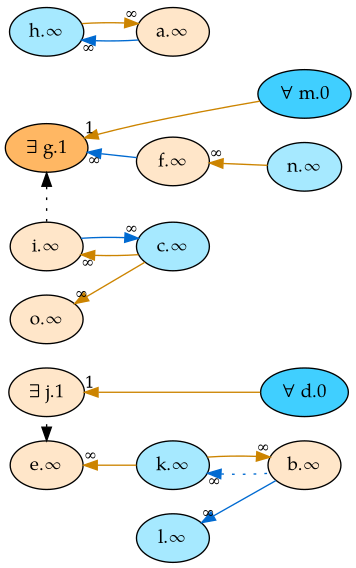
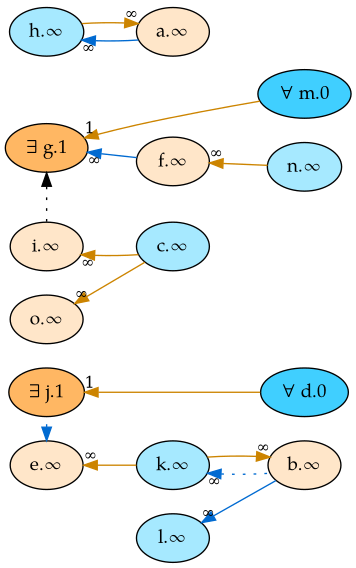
(103, 237) -> none
(47, 392) -> (47, 392)
(47, 422) -> (47, 422)
